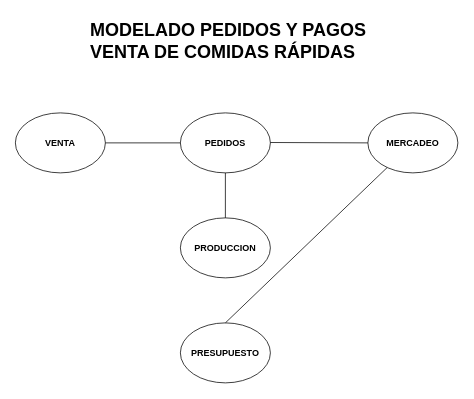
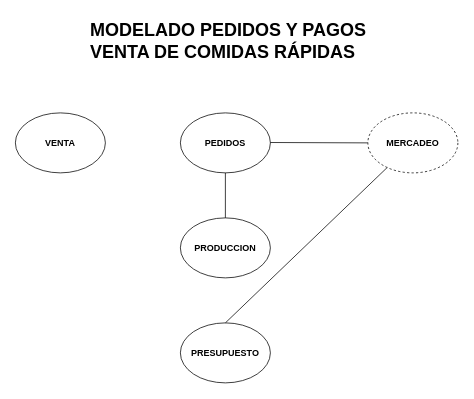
(142, 143) -> none
(413, 143) -> (413, 143)
